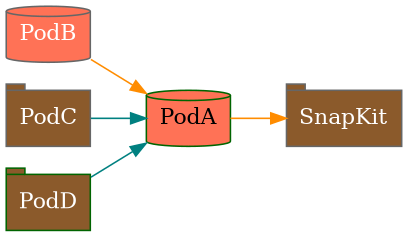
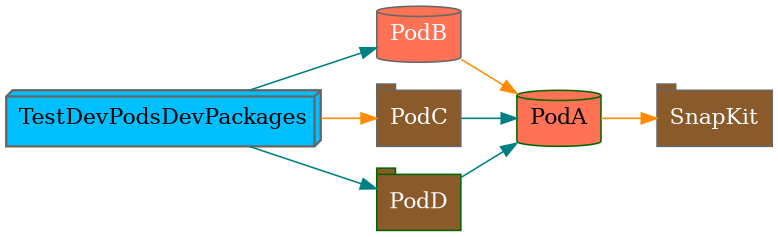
none -> (163, 118)
